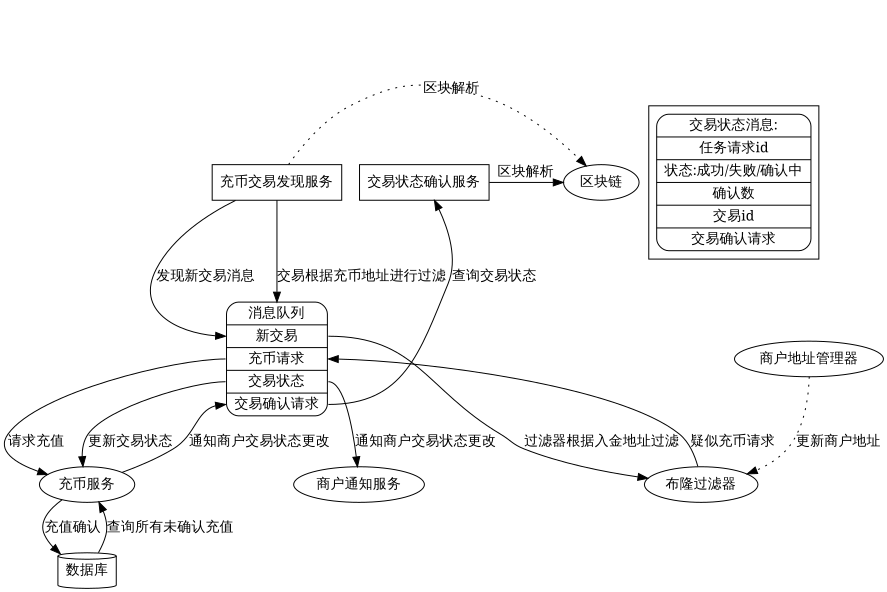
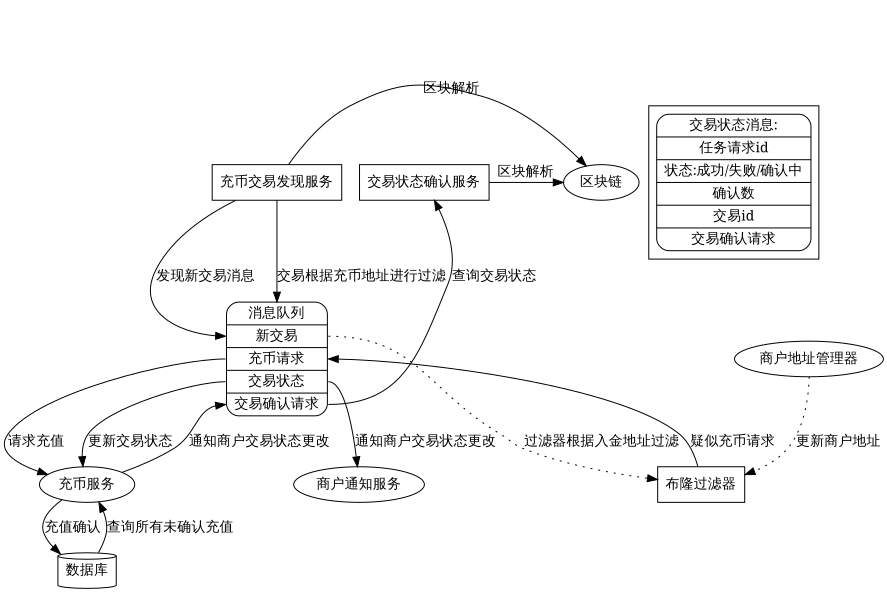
(430, 86) -> (430, 86)
(476, 418) -> (480, 421)
(701, 485) -> (701, 485)
